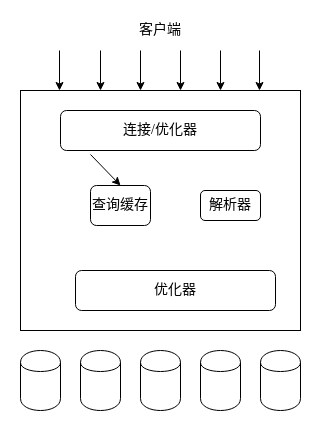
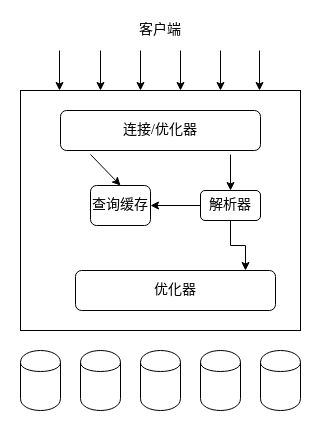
none -> (231, 169)
none -> (179, 206)
none -> (235, 246)
